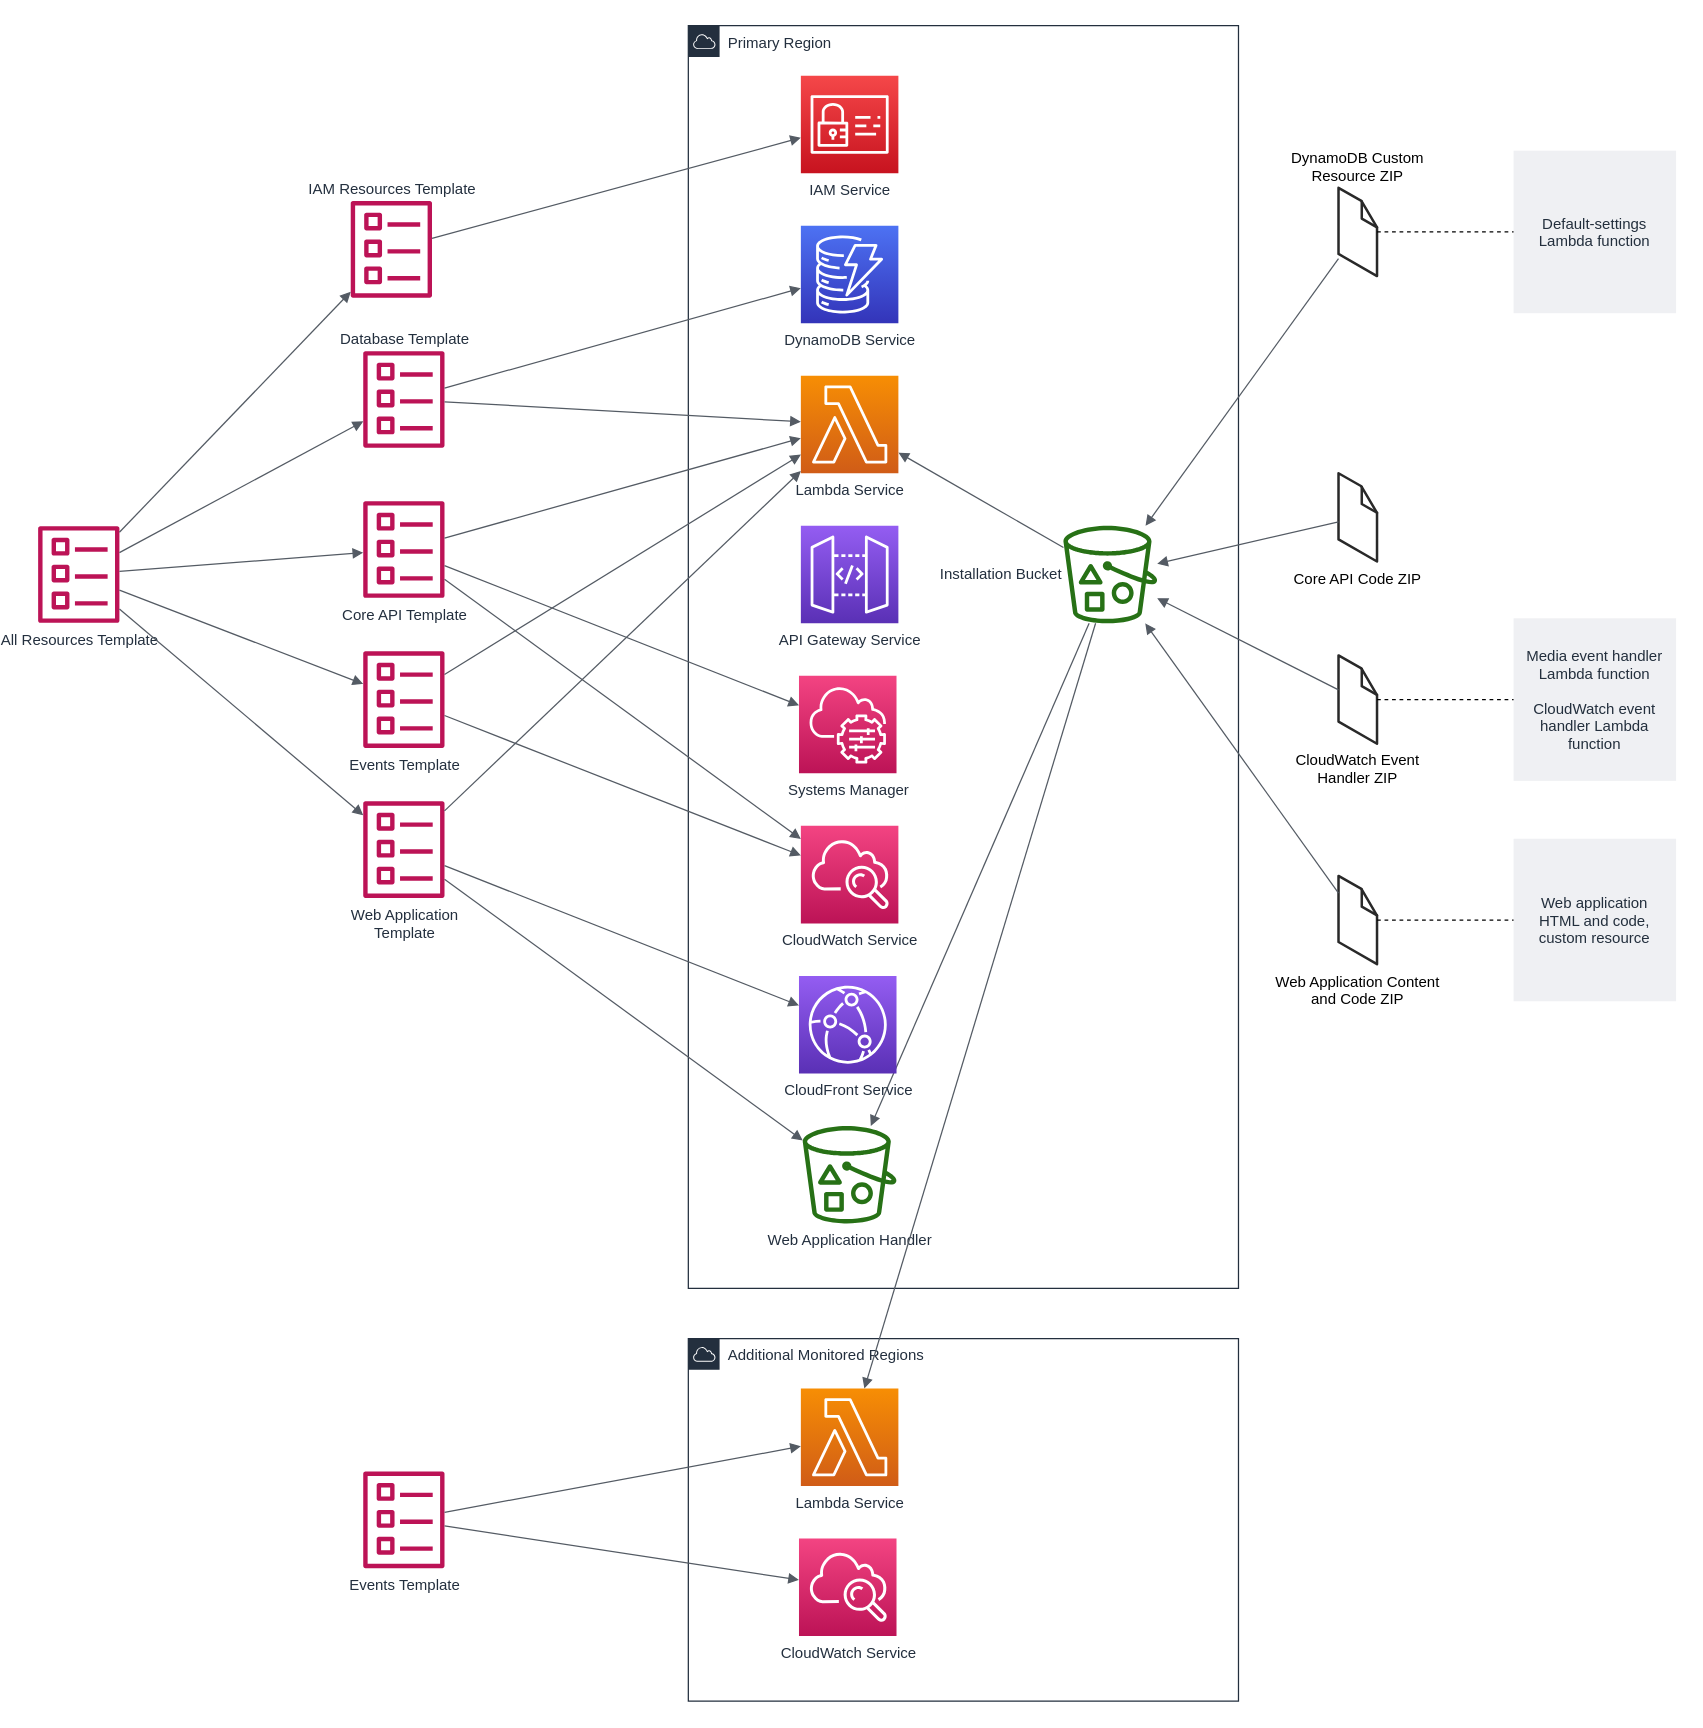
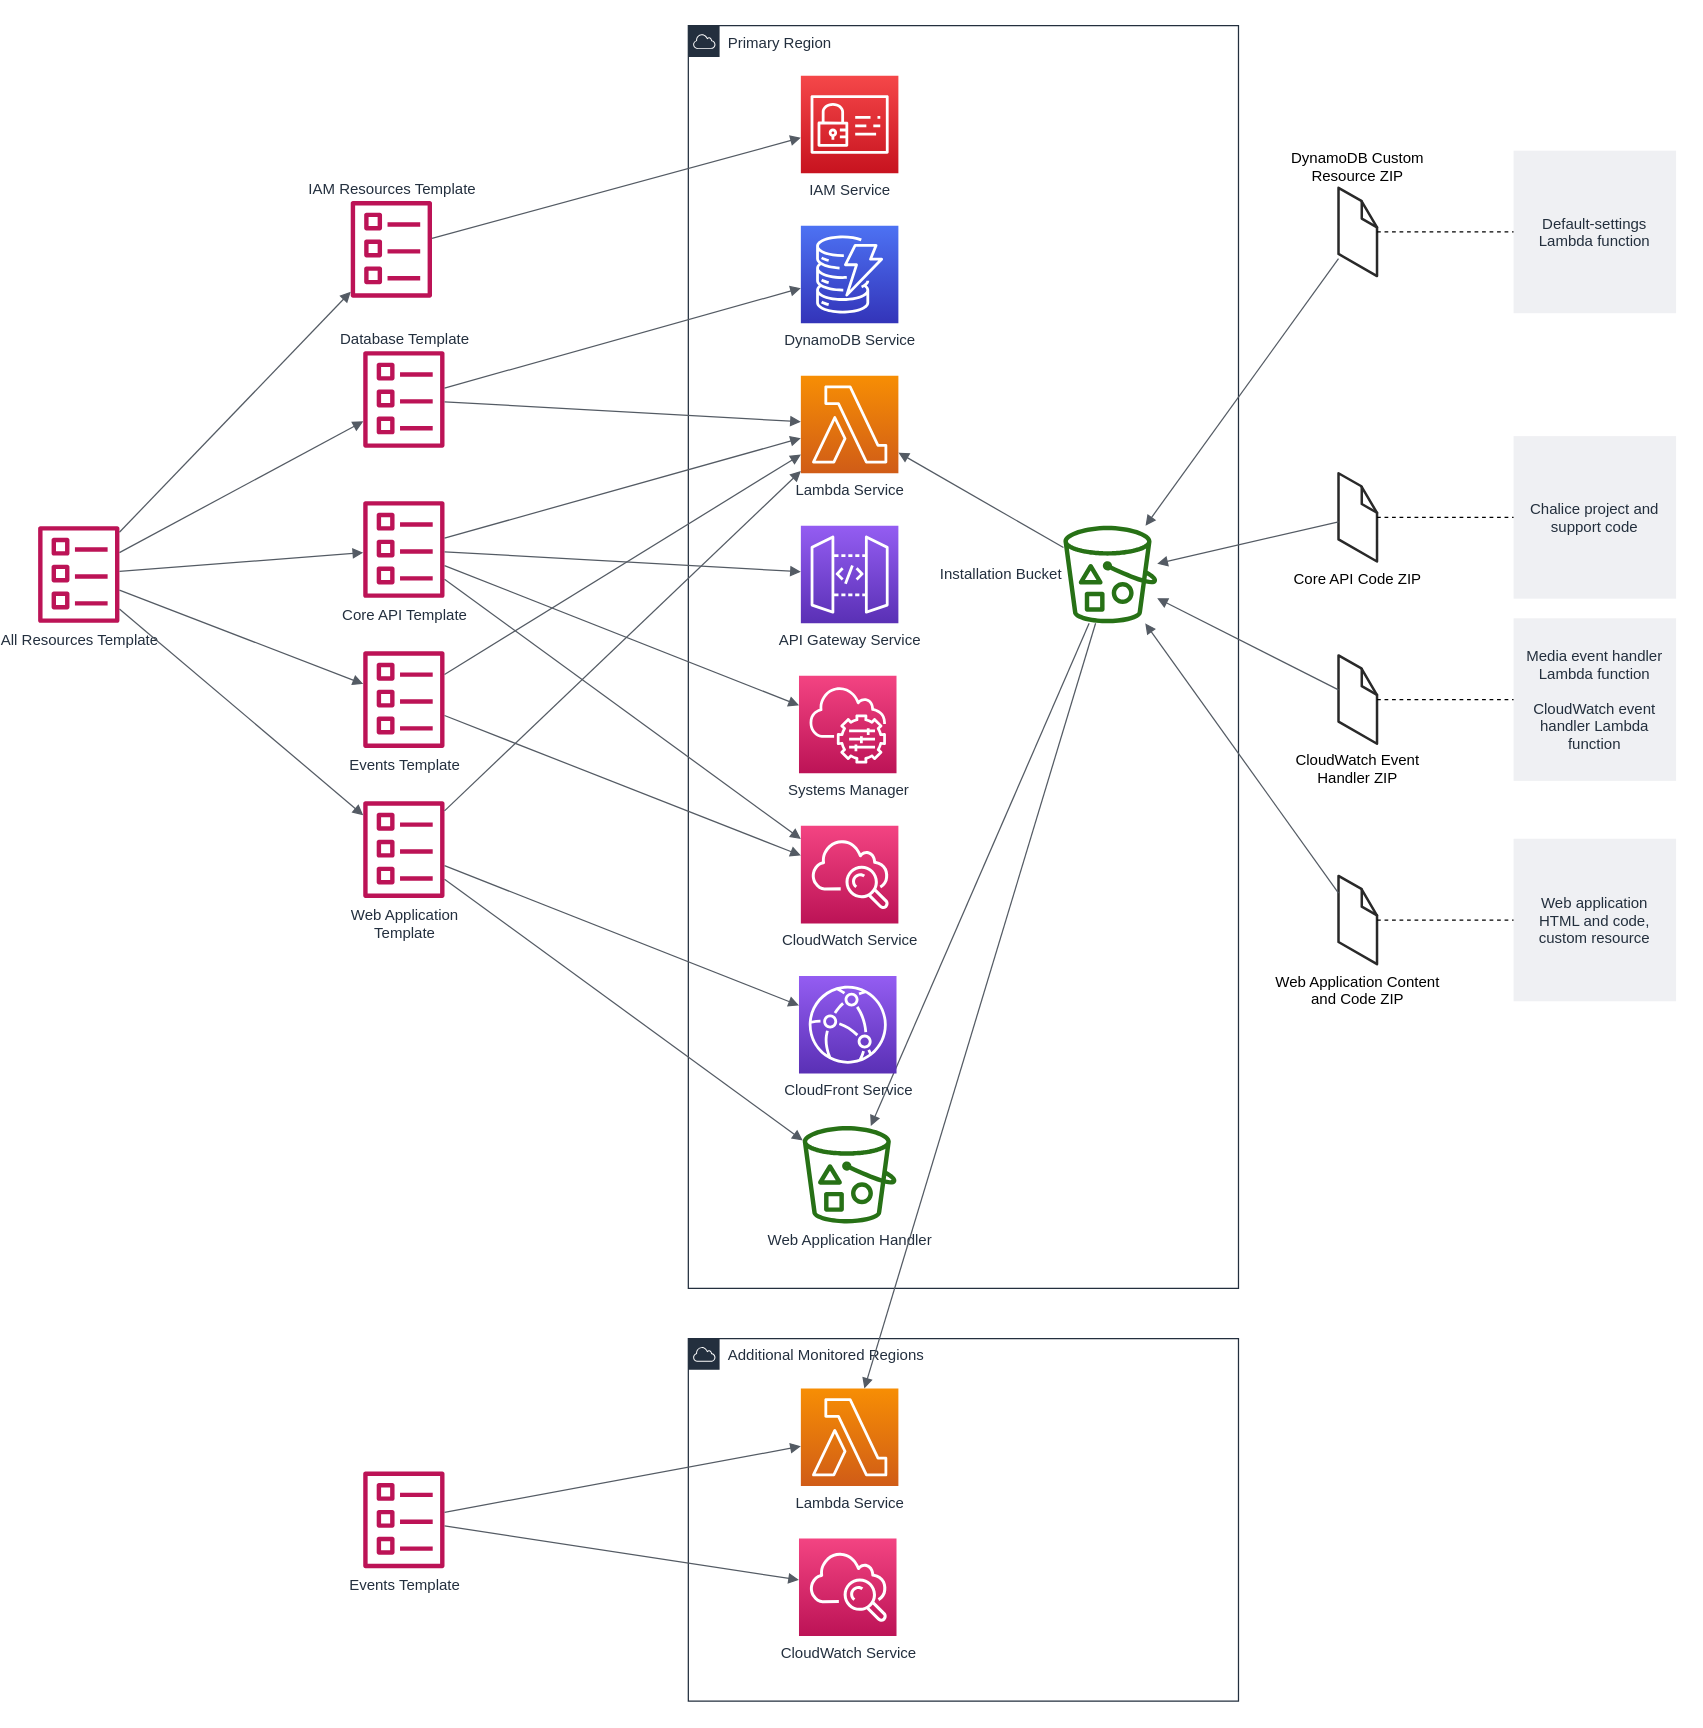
none -> (1445, 517)
none -> (1594, 517)
none -> (532, 557)
